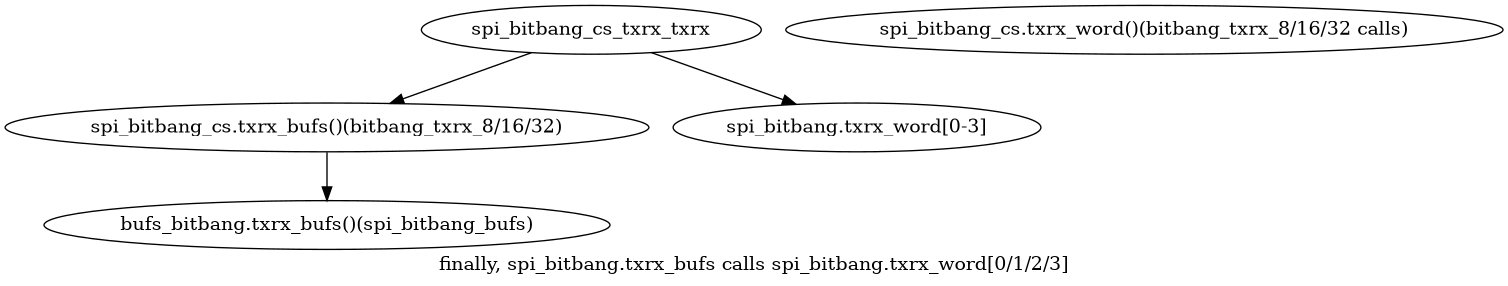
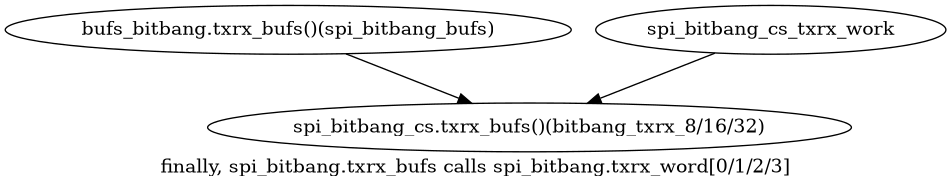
(591, 30) -> (771, 30)
(1144, 30) -> none
(857, 127) -> none
(327, 170) -> (402, 76)
